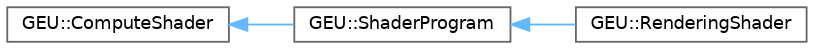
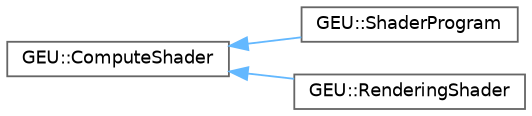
(553, 25) -> (271, 76)
